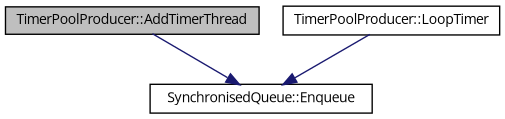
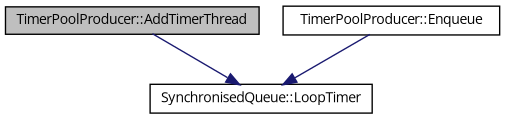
(391, 21) -> (391, 21)
(261, 99) -> (261, 99)
